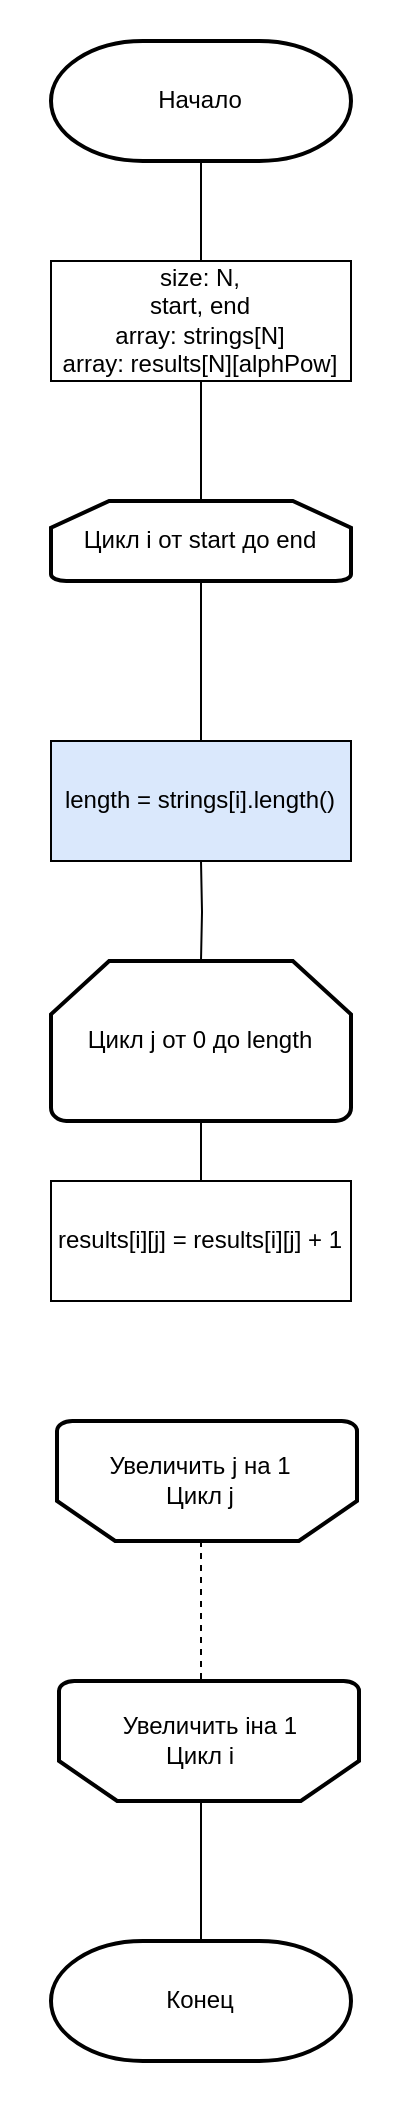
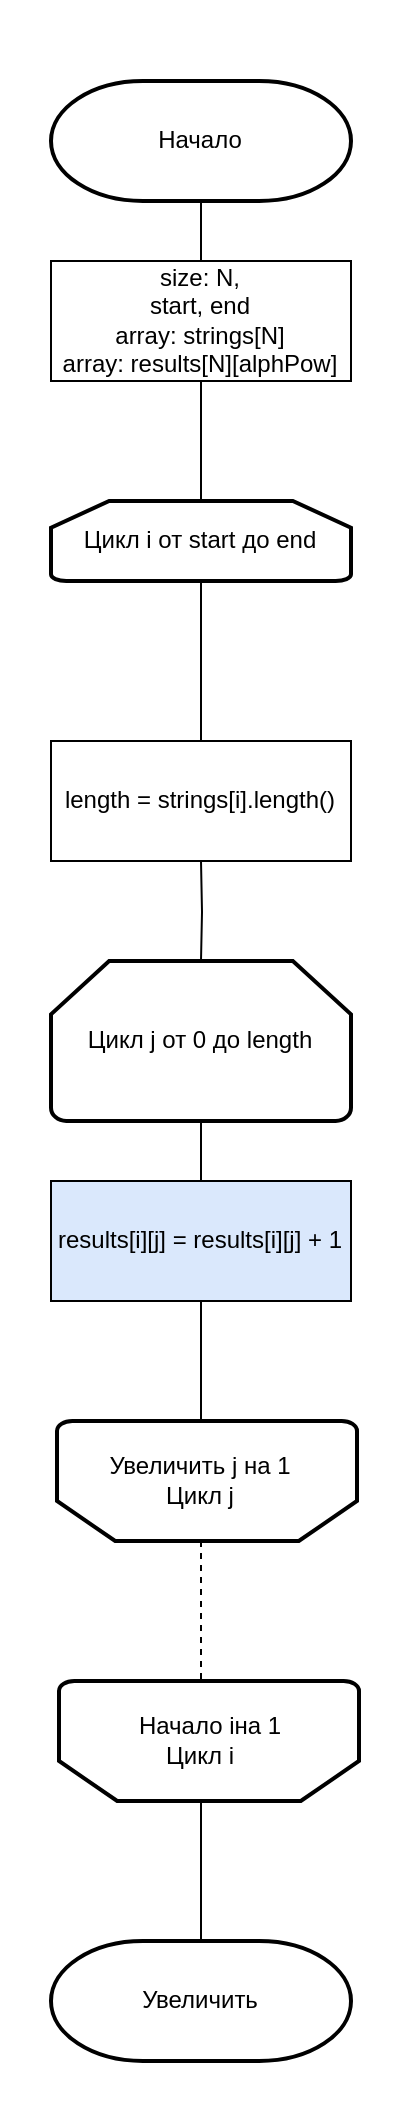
(201, 101) -> (201, 141)
(201, 801) -> (201, 801)
(201, 1241) -> (201, 1241)
none -> (201, 1360)
(201, 1741) -> (201, 1741)
(201, 2001) -> (201, 2001)
